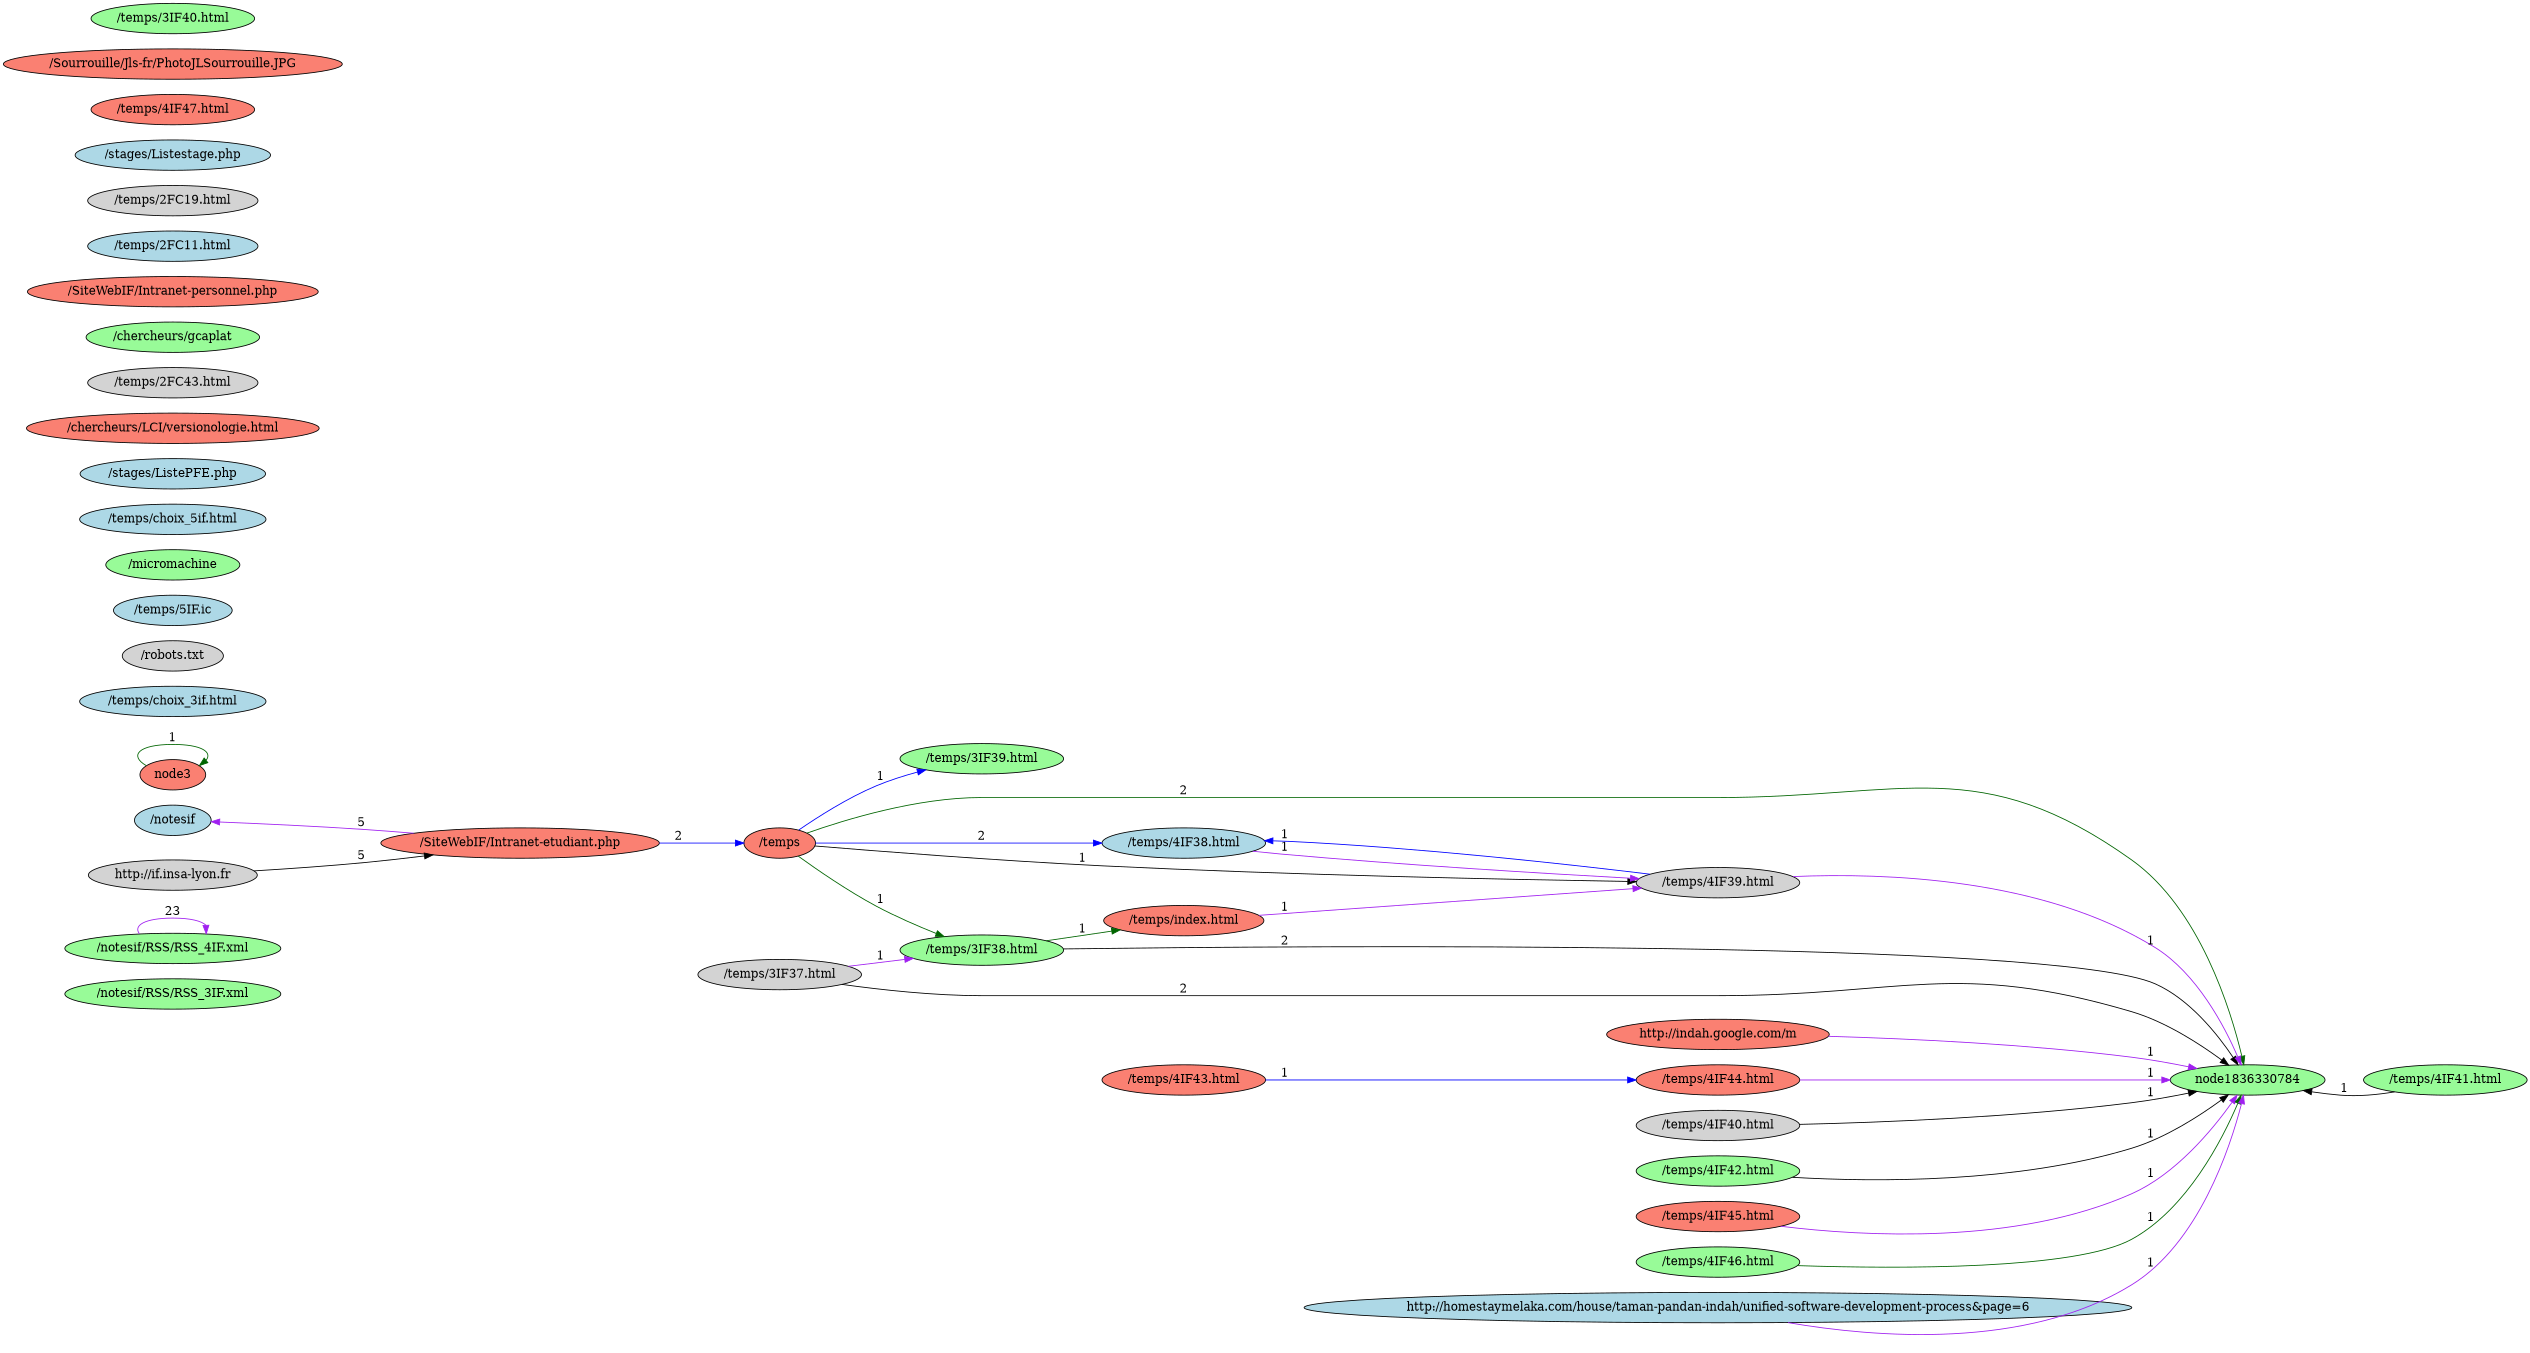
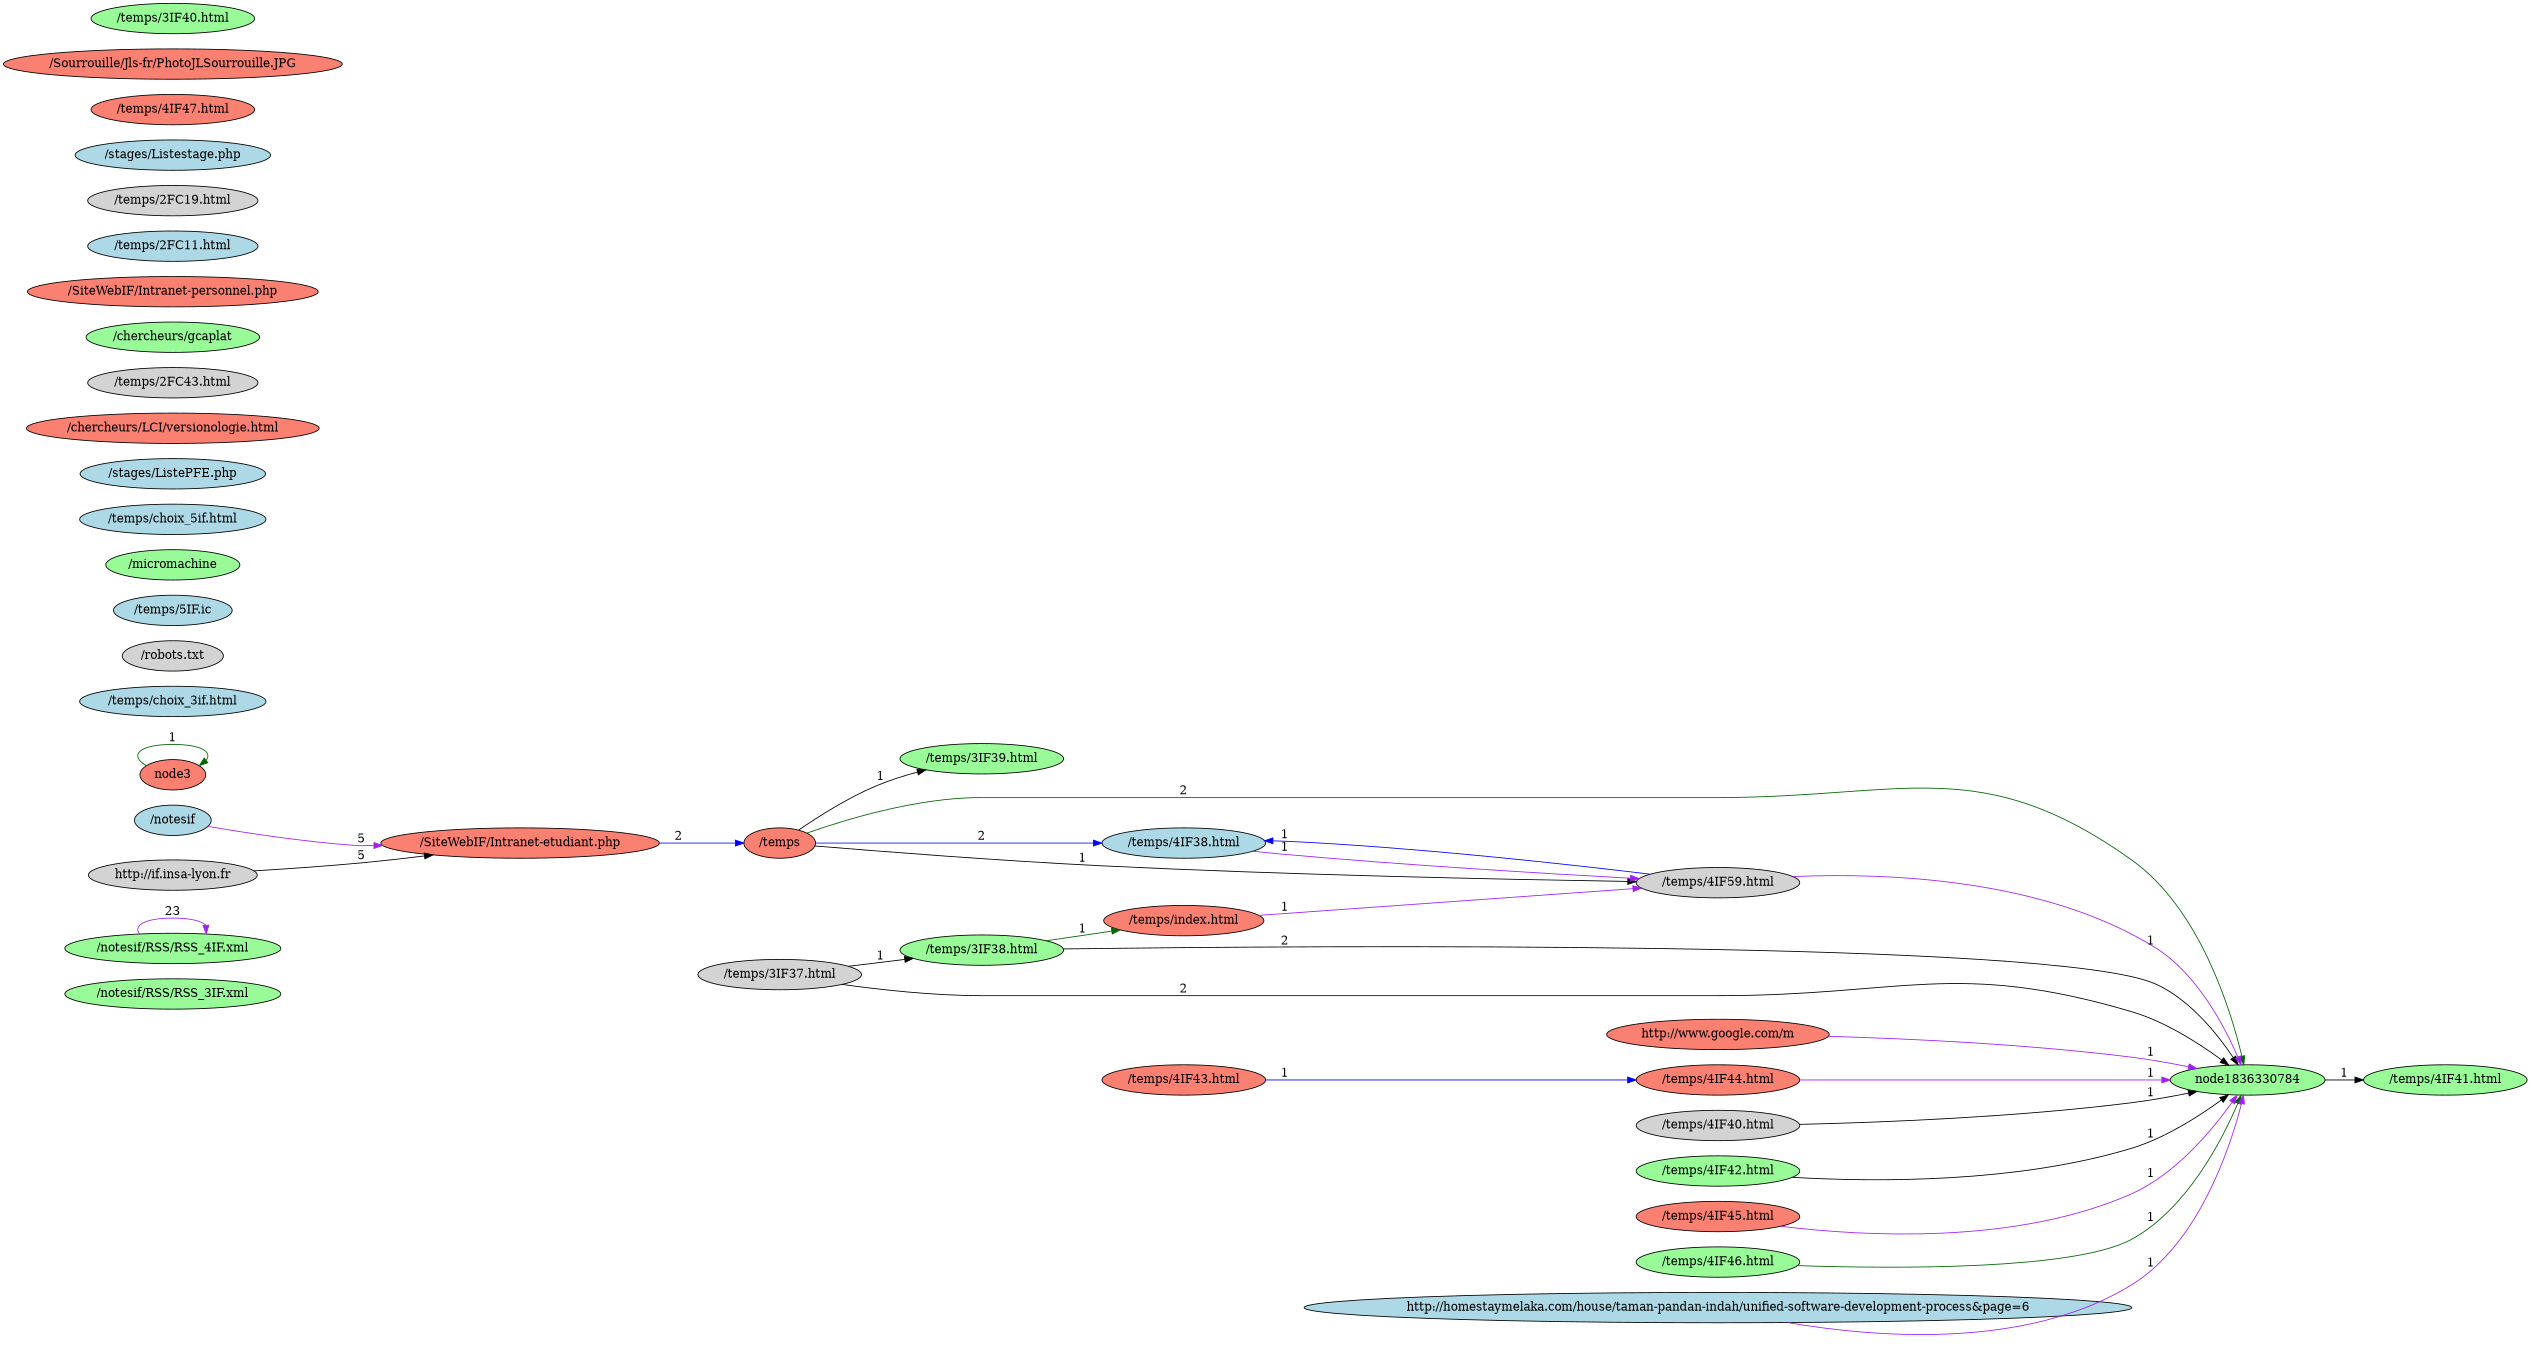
(855, 796) -> (855, 796)
(317, 827) -> (291, 839)
(1718, 883) -> (1718, 883)
(865, 900) -> none
(877, 963) -> (877, 963)
(1718, 1034) -> (1718, 1034)
(2353, 1096) -> (2340, 1080)
